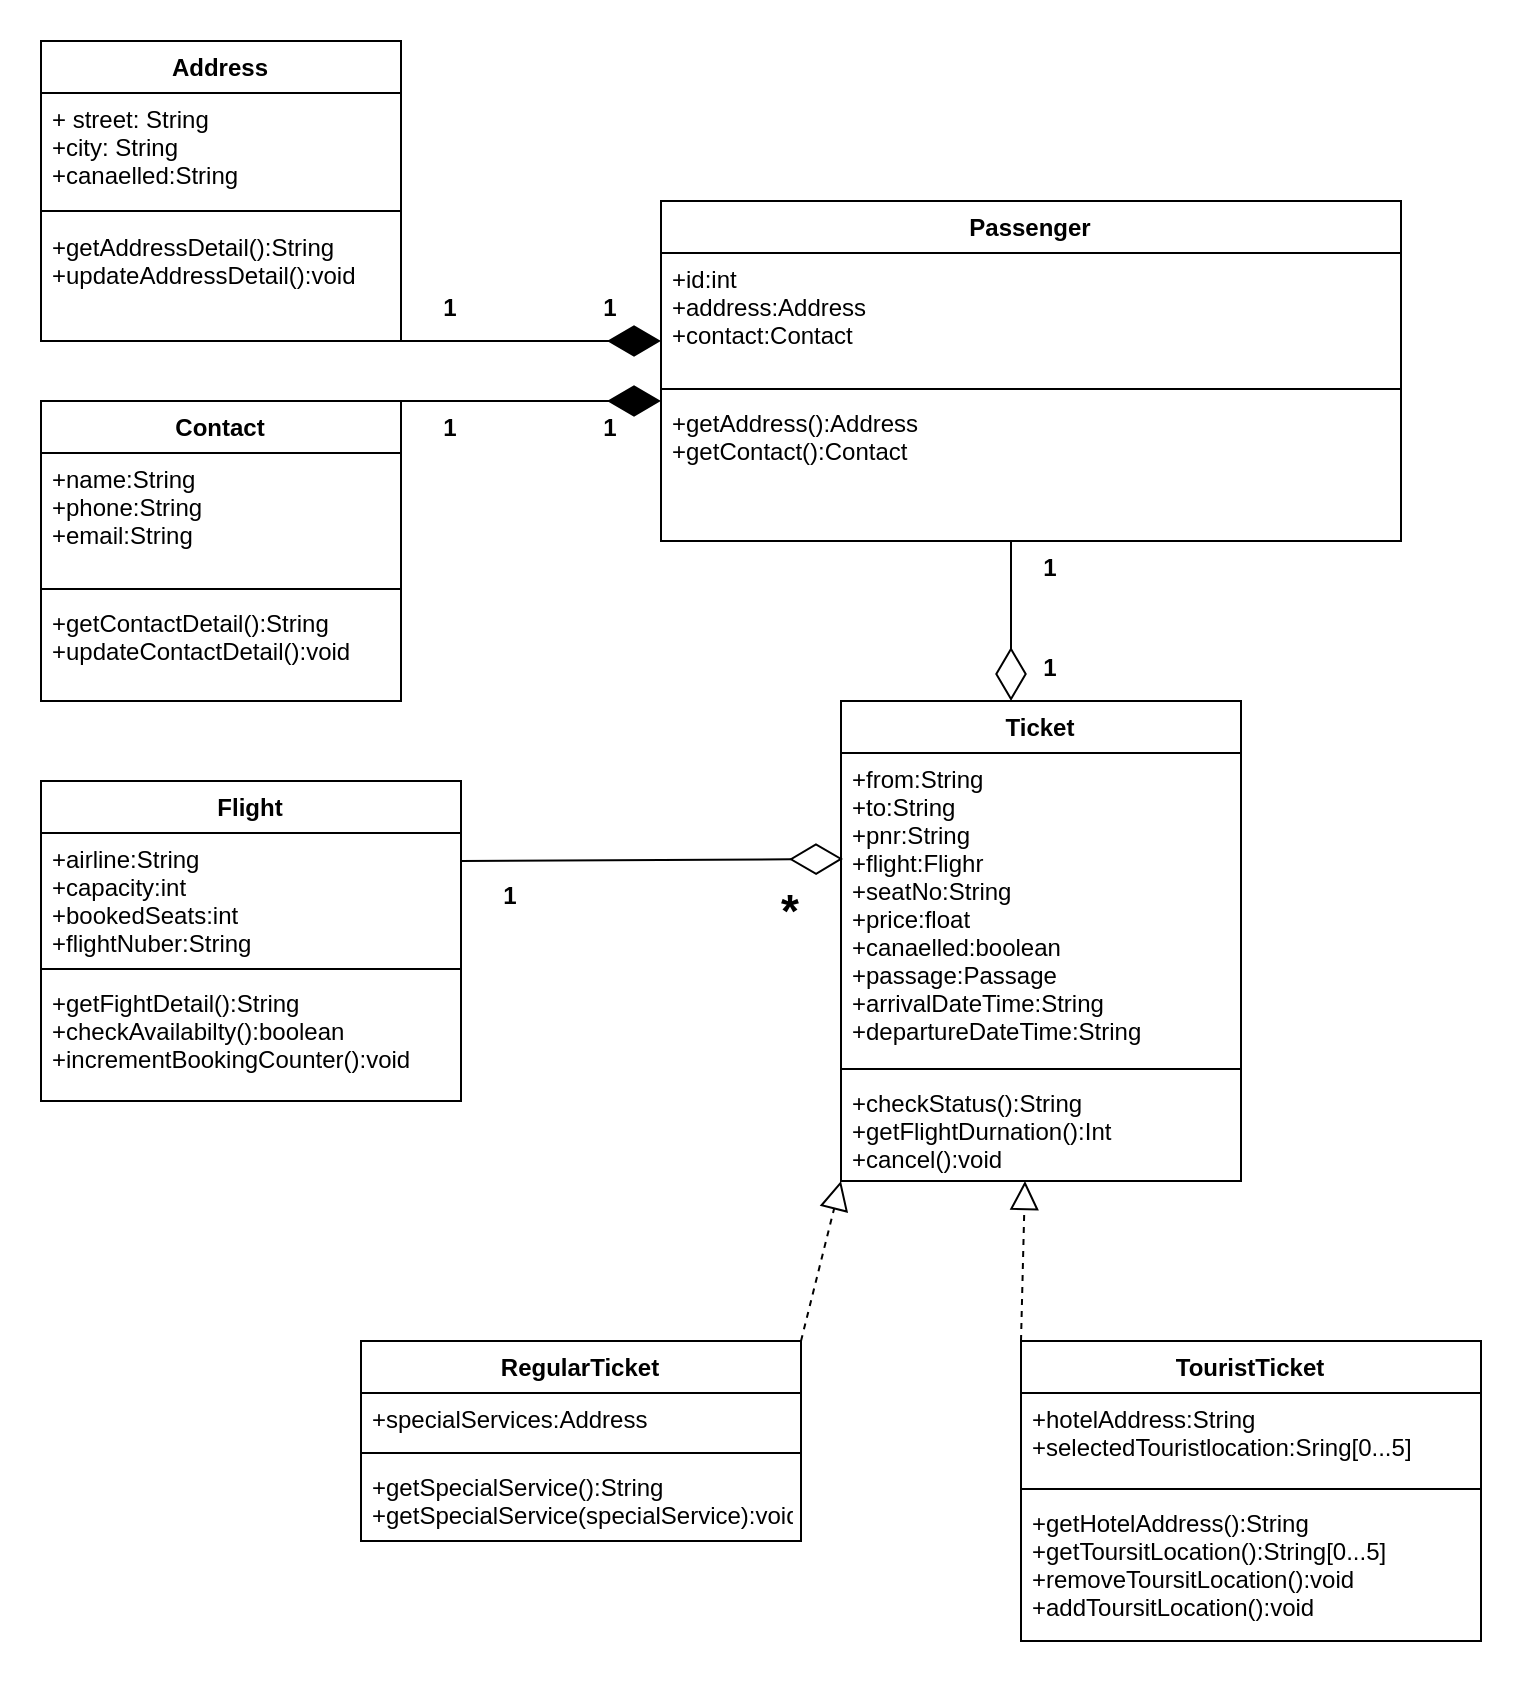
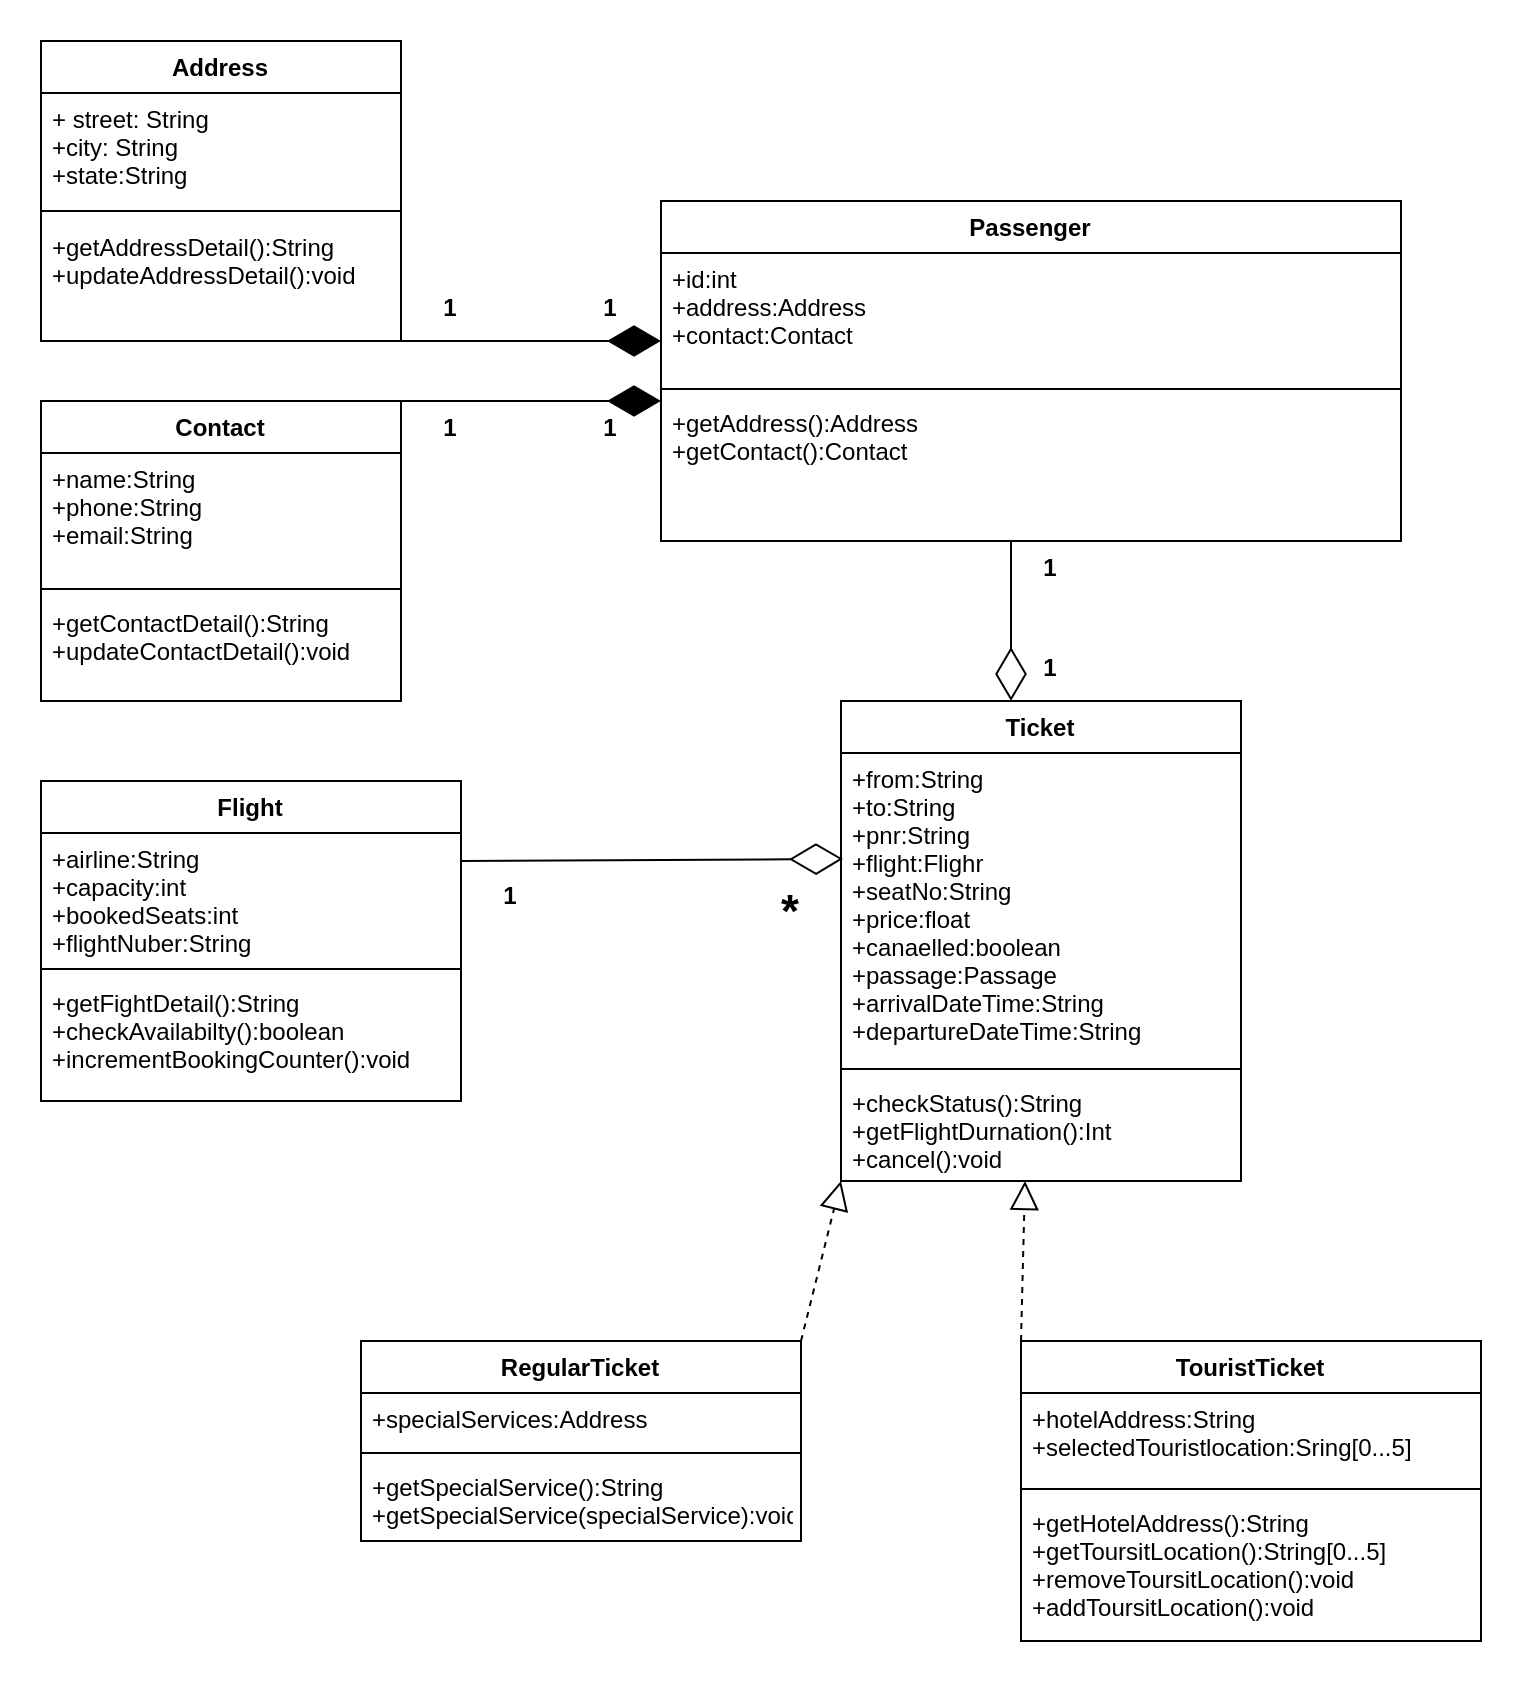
(147, 120) -> (147, 120)
